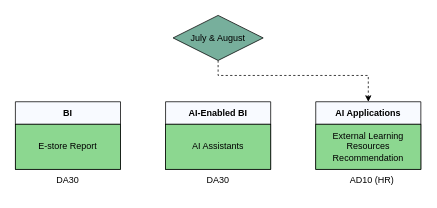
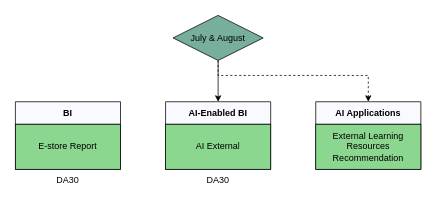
none -> (218, 95)
(218, 147) -> (218, 147)
(372, 180) -> none
